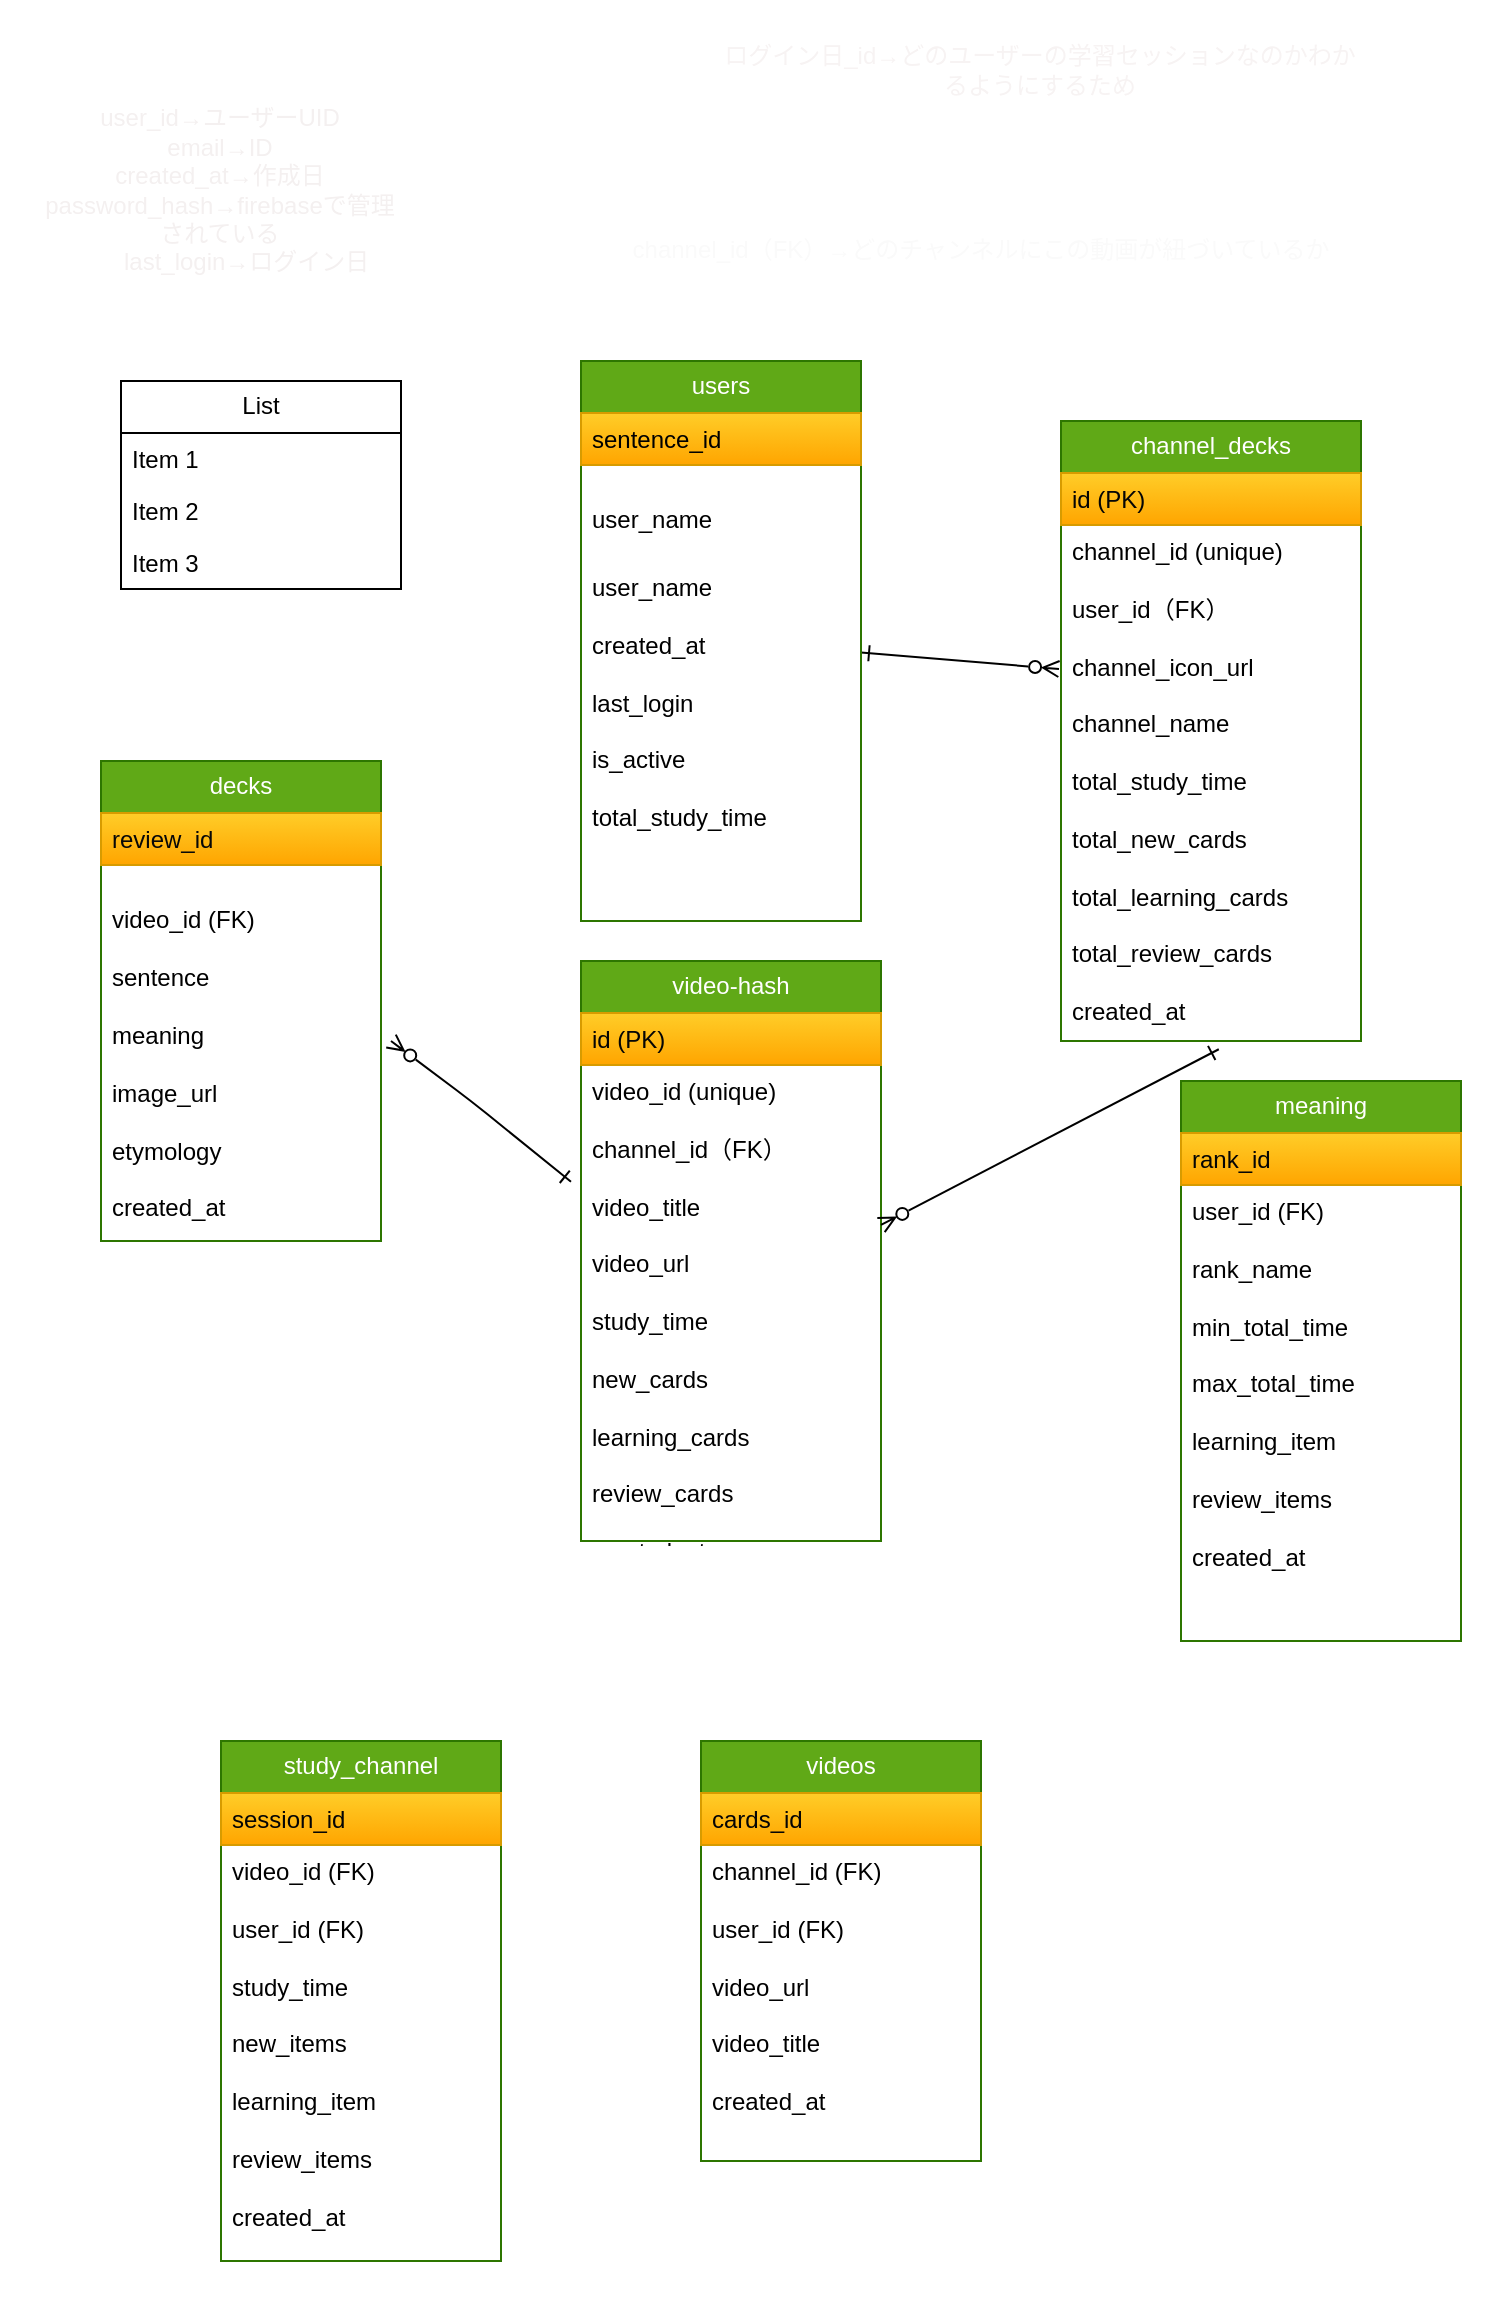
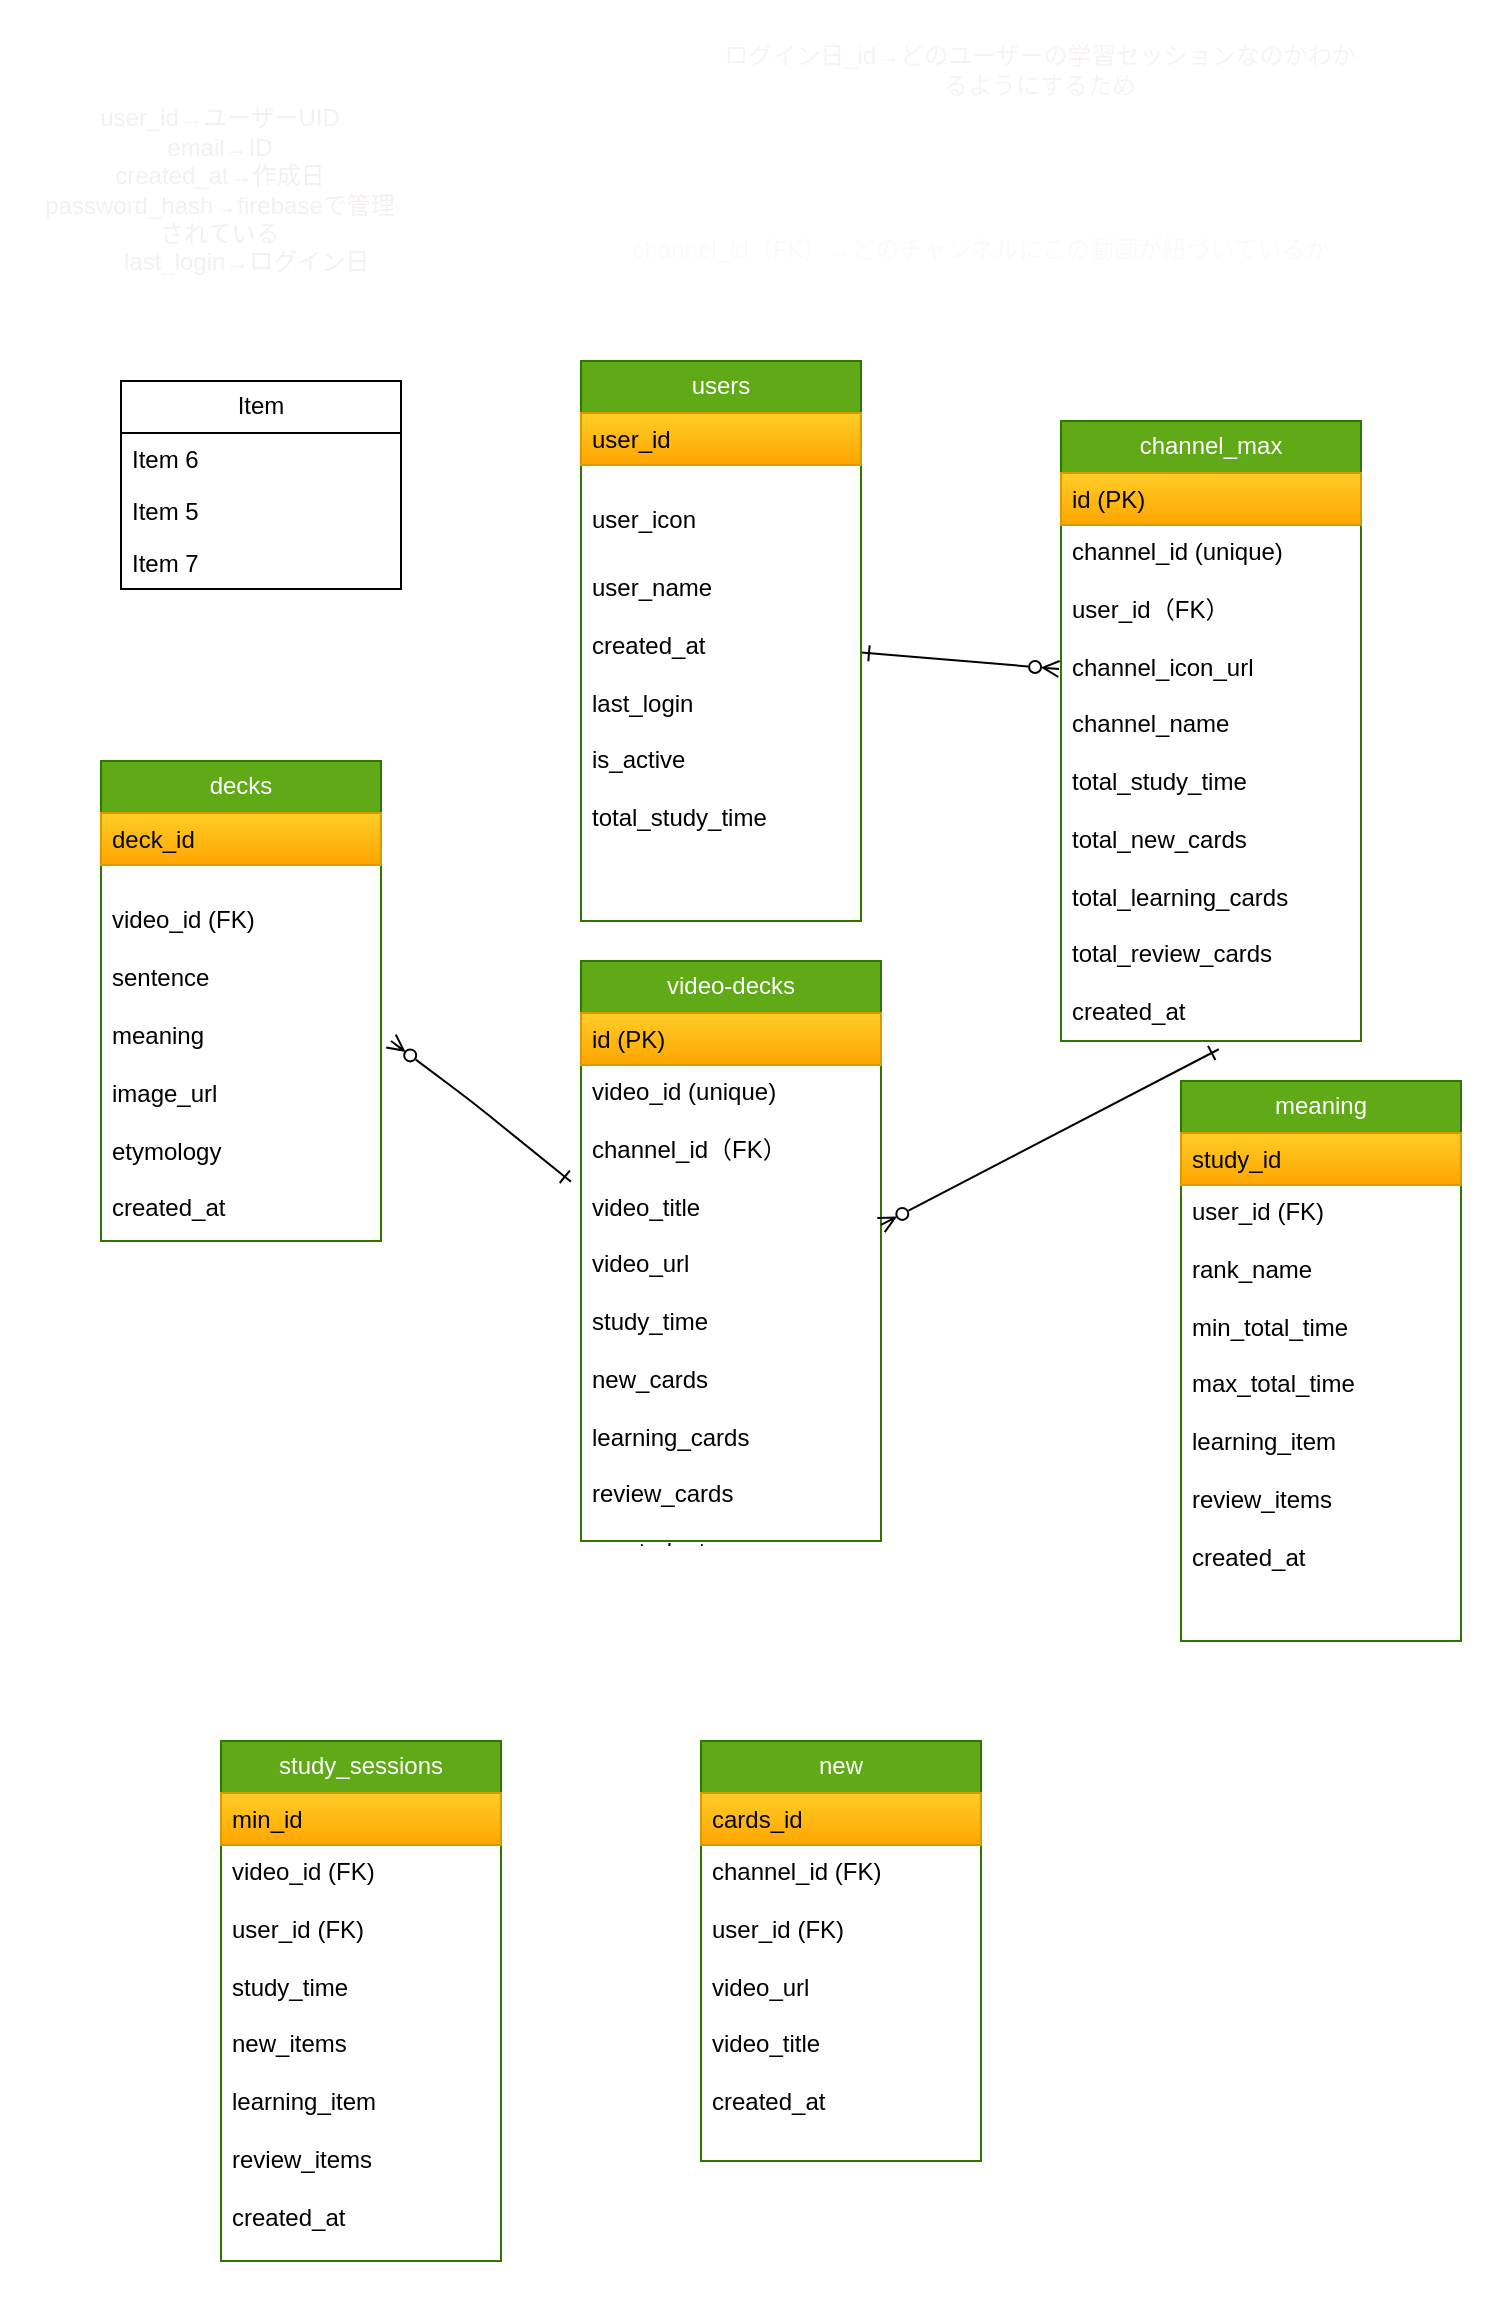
(262, 407) -> (262, 407)
(664, 441) -> (637, 441)
(1212, 447) -> (1212, 447)
(170, 461) -> (170, 461)
(653, 493) -> (650, 493)
(170, 513) -> (170, 513)
(170, 565) -> (170, 565)
(167, 841) -> (157, 841)
(732, 987) -> (732, 987)
(1237, 1161) -> (1244, 1161)
(362, 1767) -> (362, 1767)
(842, 1767) -> (842, 1767)
(294, 1821) -> (267, 1821)
